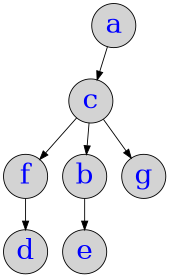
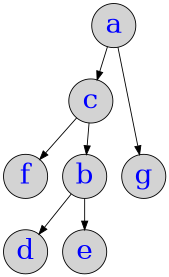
(115, 135) -> (128, 96)
(26, 210) -> (58, 211)
